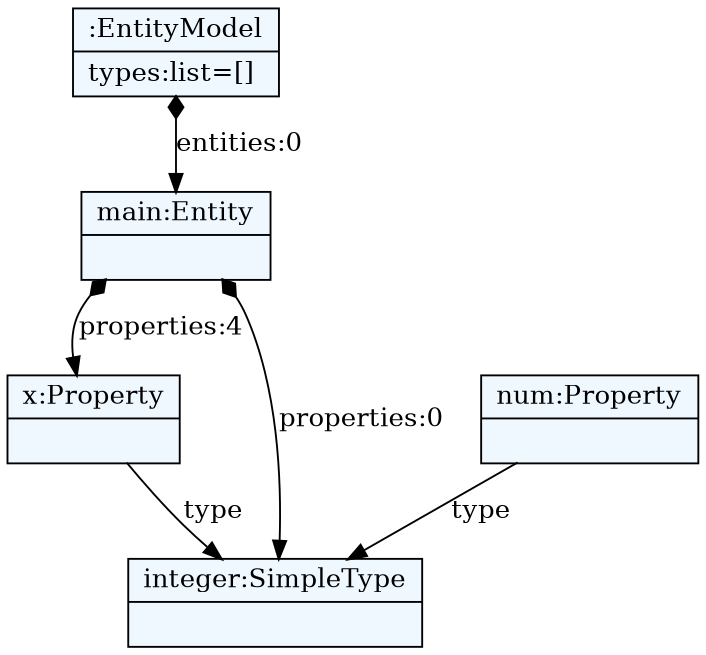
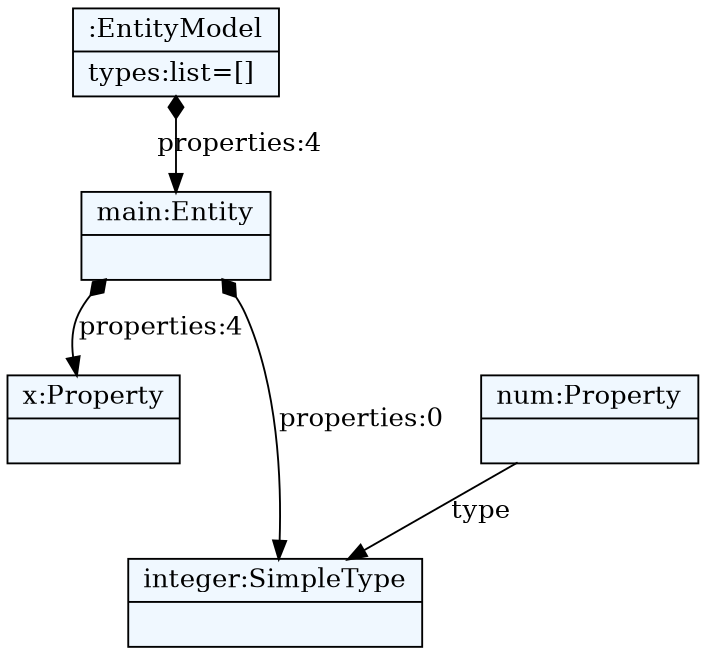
(240, 144) -> (240, 144)
(165, 506) -> none
